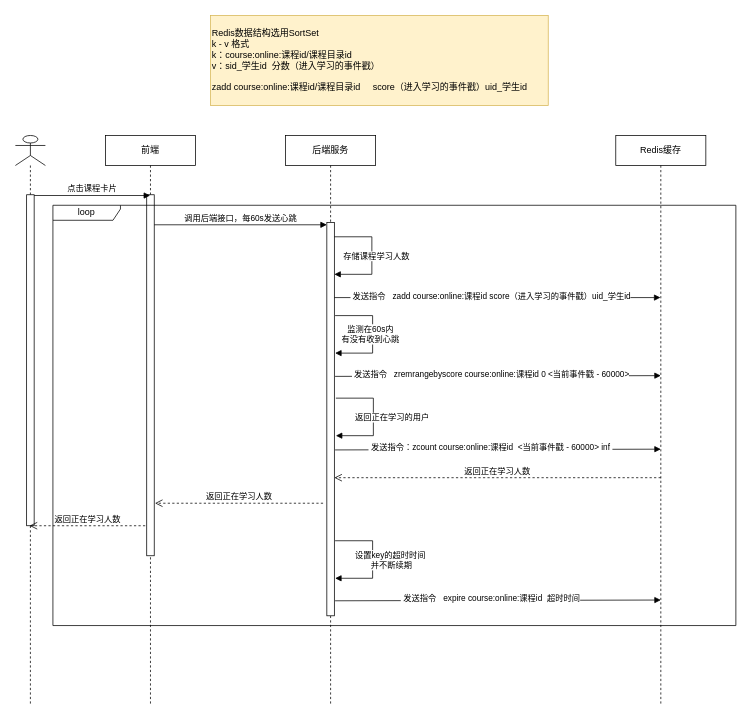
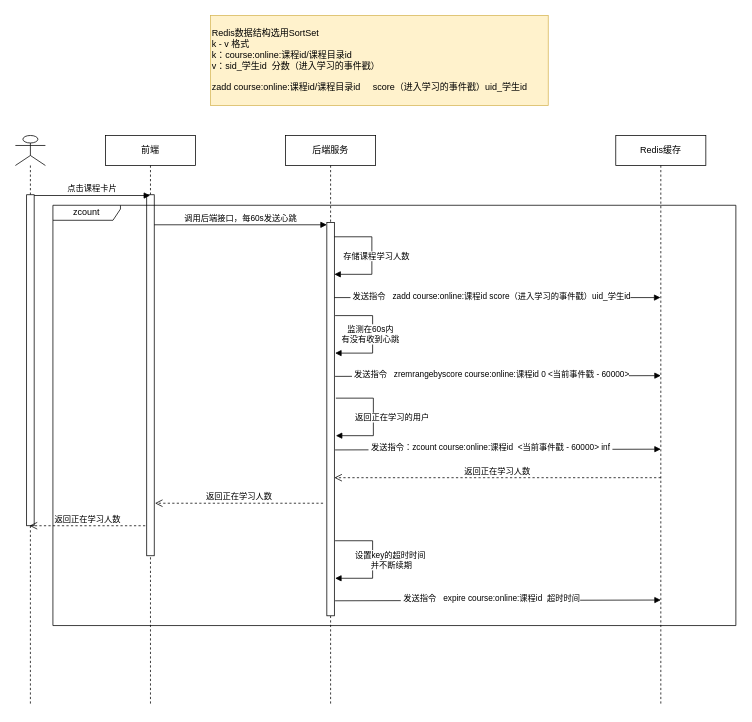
(87, 213) -> (87, 213)
